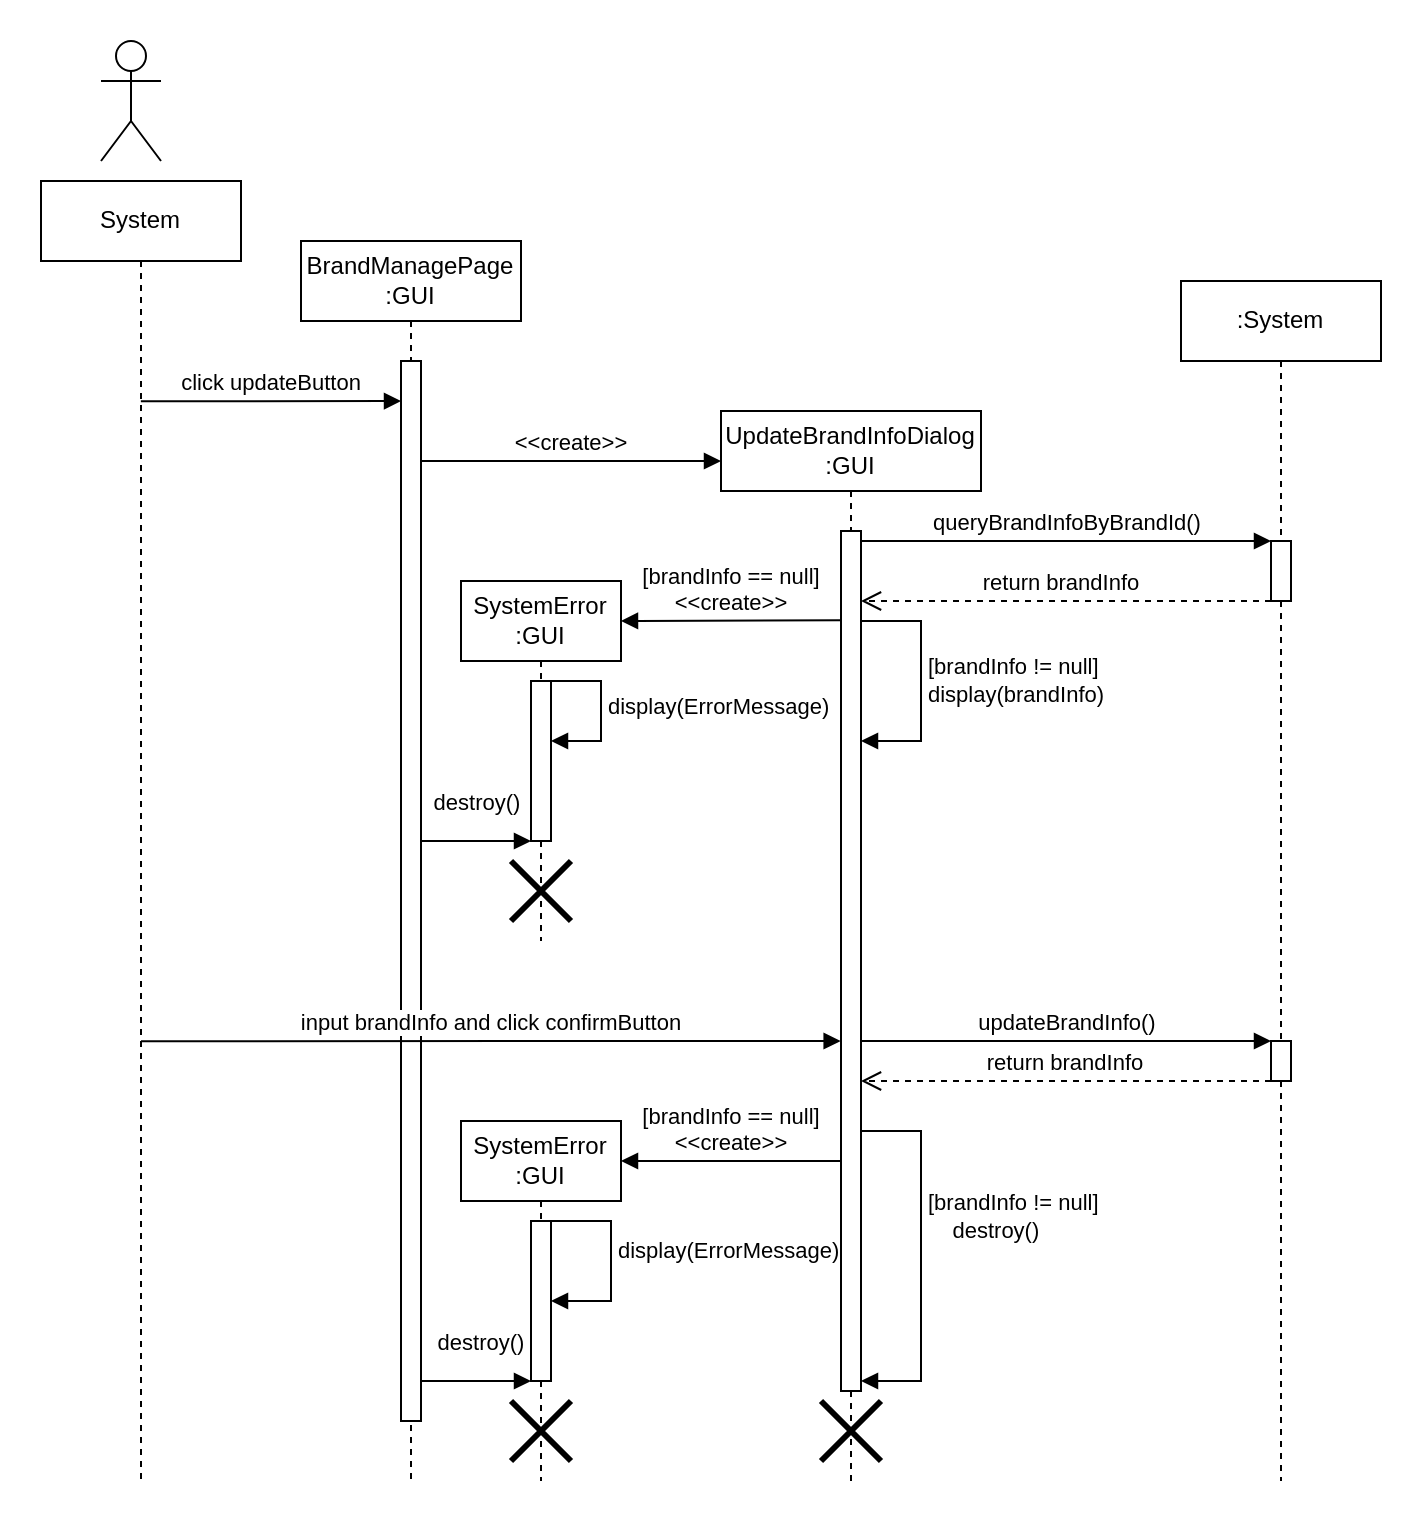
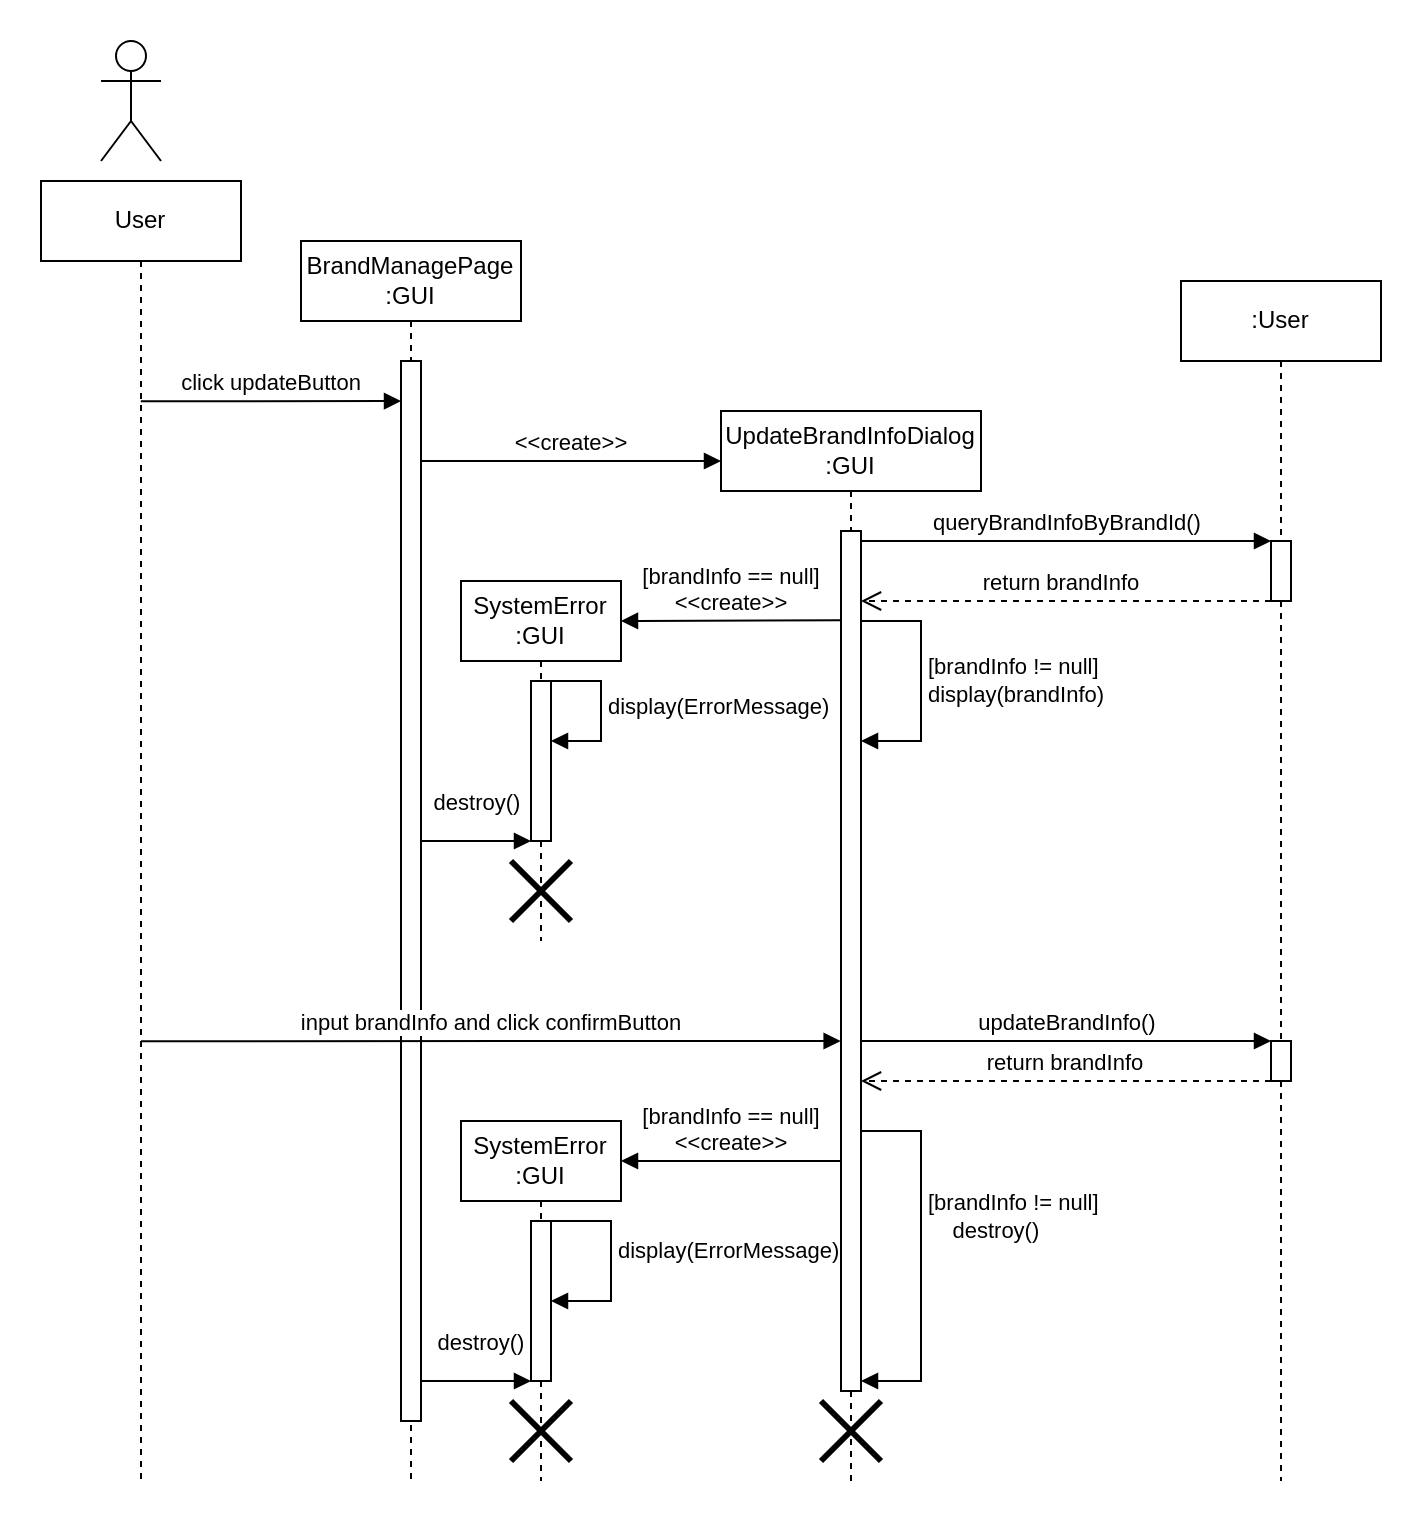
(141, 221) -> (141, 221)
(1281, 321) -> (1281, 321)
